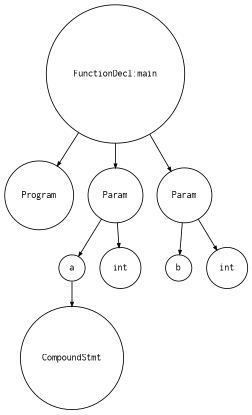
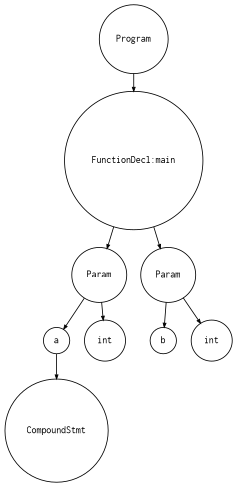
(69, 147) -> (134, 80)
